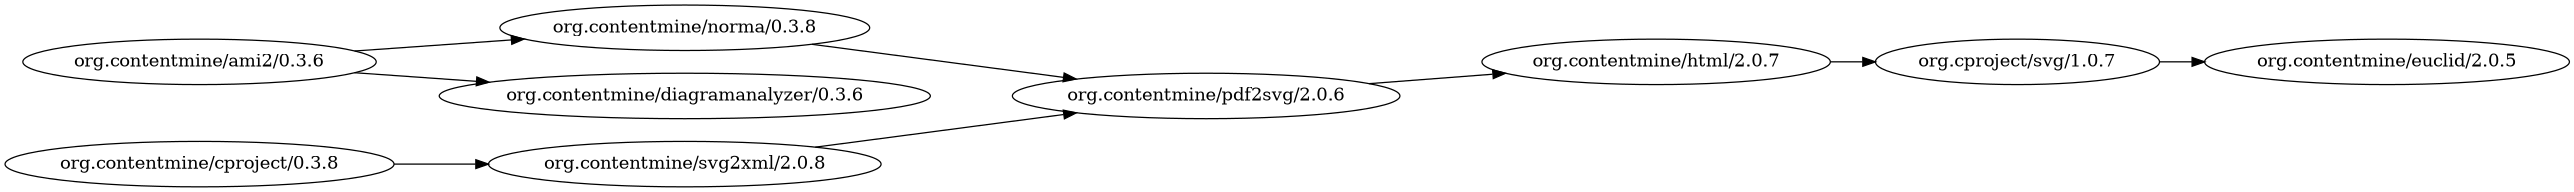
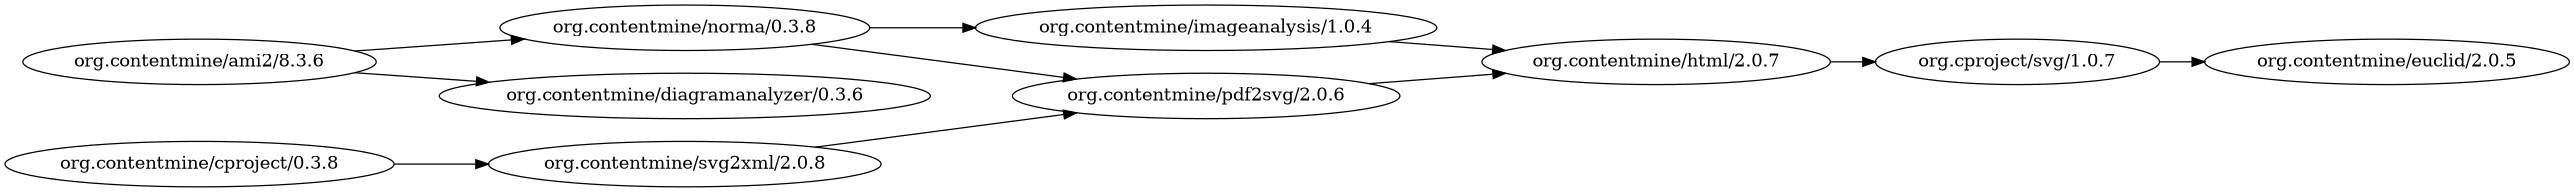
none -> (1206, 28)
(200, 62) -> (200, 62)
